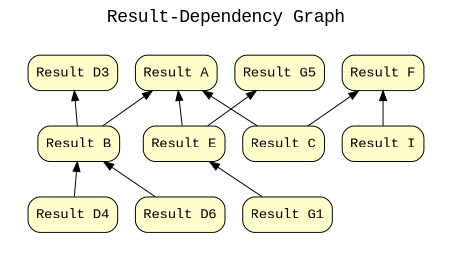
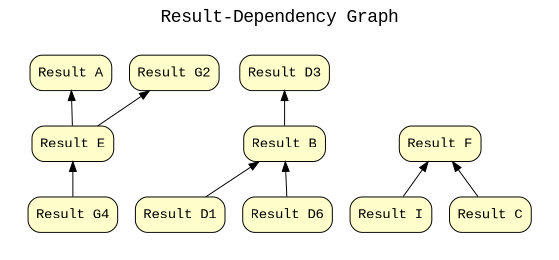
(280, 73) -> (174, 73)
(123, 111) -> none
(237, 113) -> none
(73, 215) -> (180, 215)
(288, 215) -> (73, 215)
